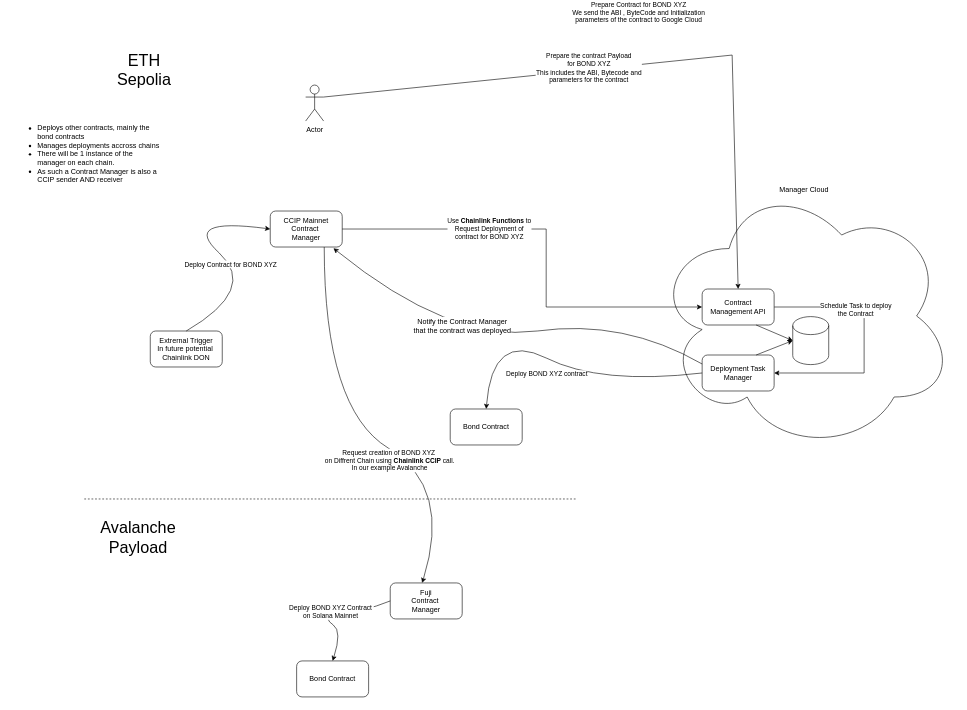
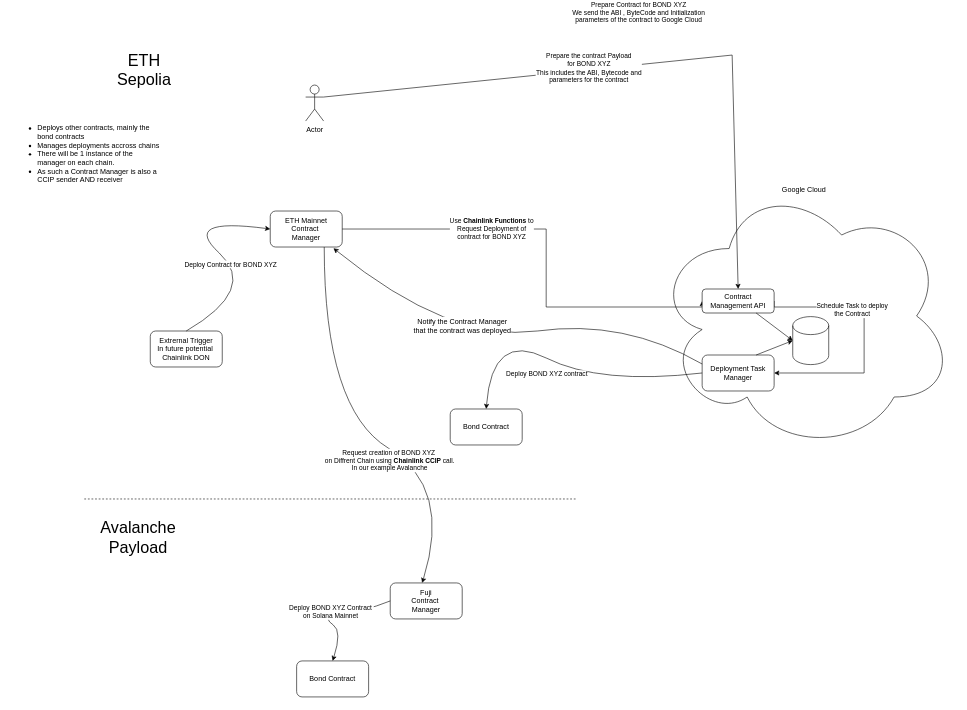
(804, 189) -> (804, 189)
(306, 229) -> (306, 229)
(738, 307) -> (738, 301)
